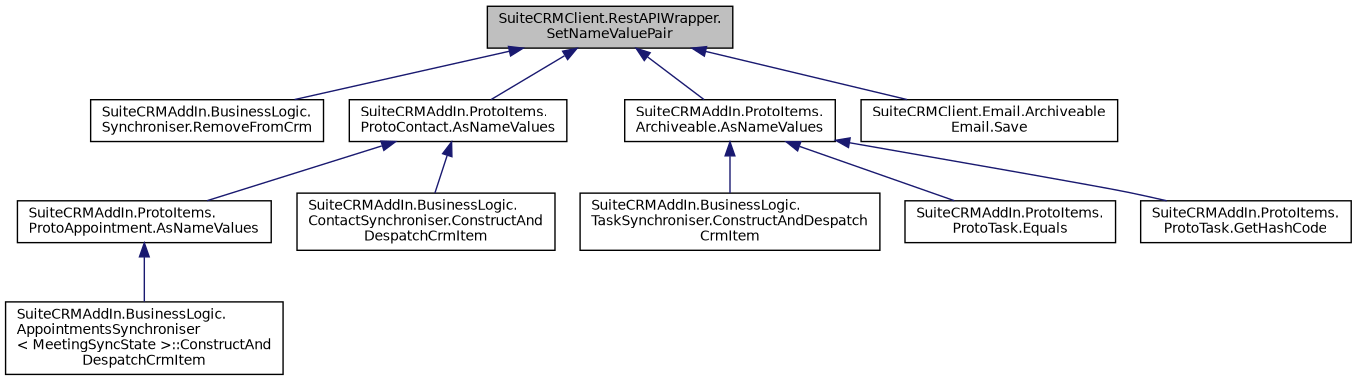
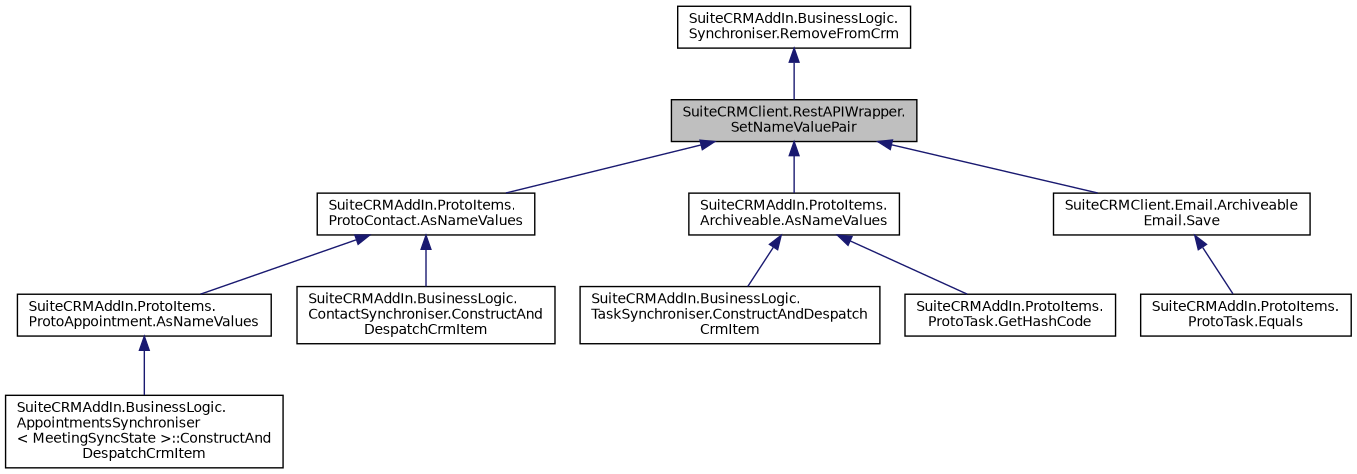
(402, 75) -> (794, 81)
(877, 174) -> (1218, 271)
